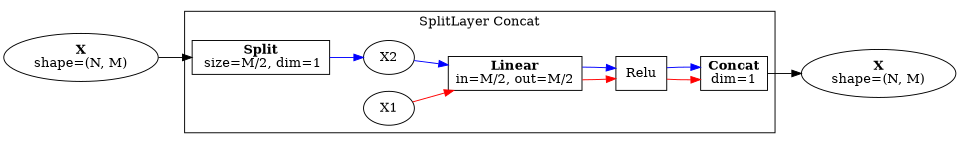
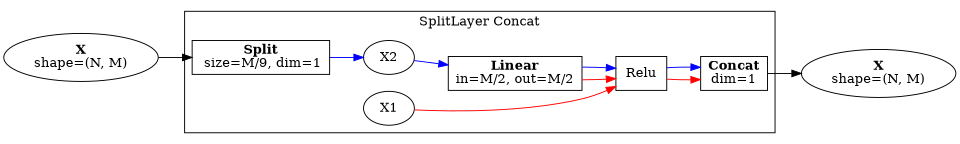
(261, 63) -> (261, 63)
(429, 97) -> (512, 109)
